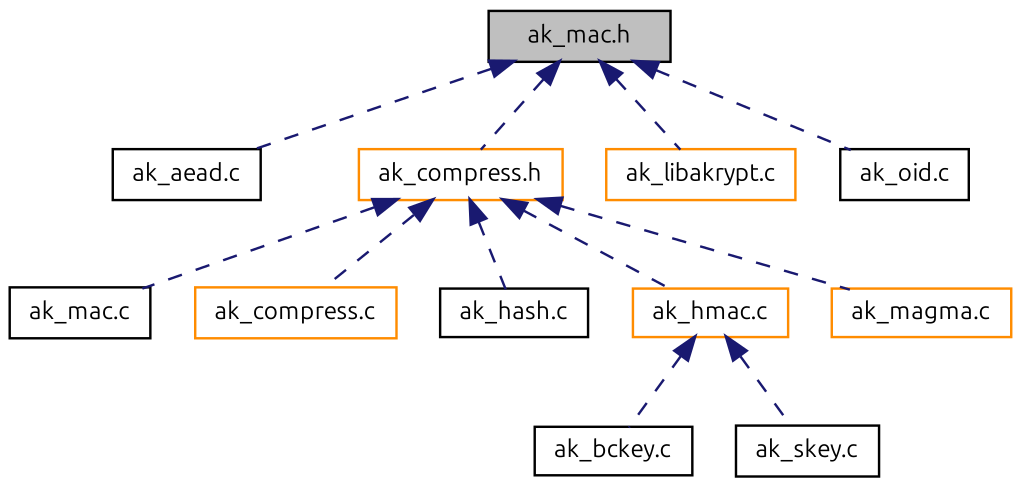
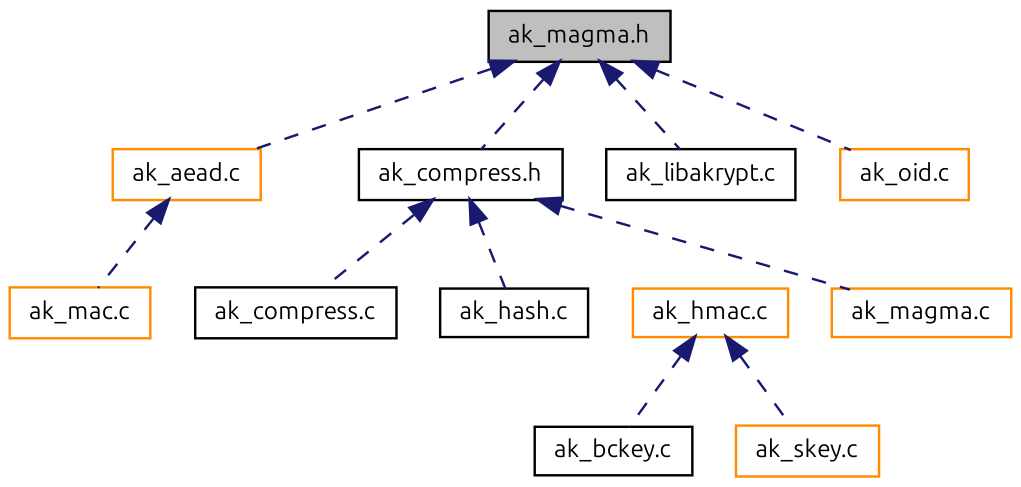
(580, 36) -> (580, 36)
(187, 175) -> (187, 175)
(461, 175) -> (461, 175)
(701, 175) -> (701, 175)
(905, 175) -> (905, 175)
(258, 248) -> (126, 253)
(598, 250) -> none
(80, 313) -> (80, 313)
(296, 313) -> (296, 313)
(808, 451) -> (808, 451)
